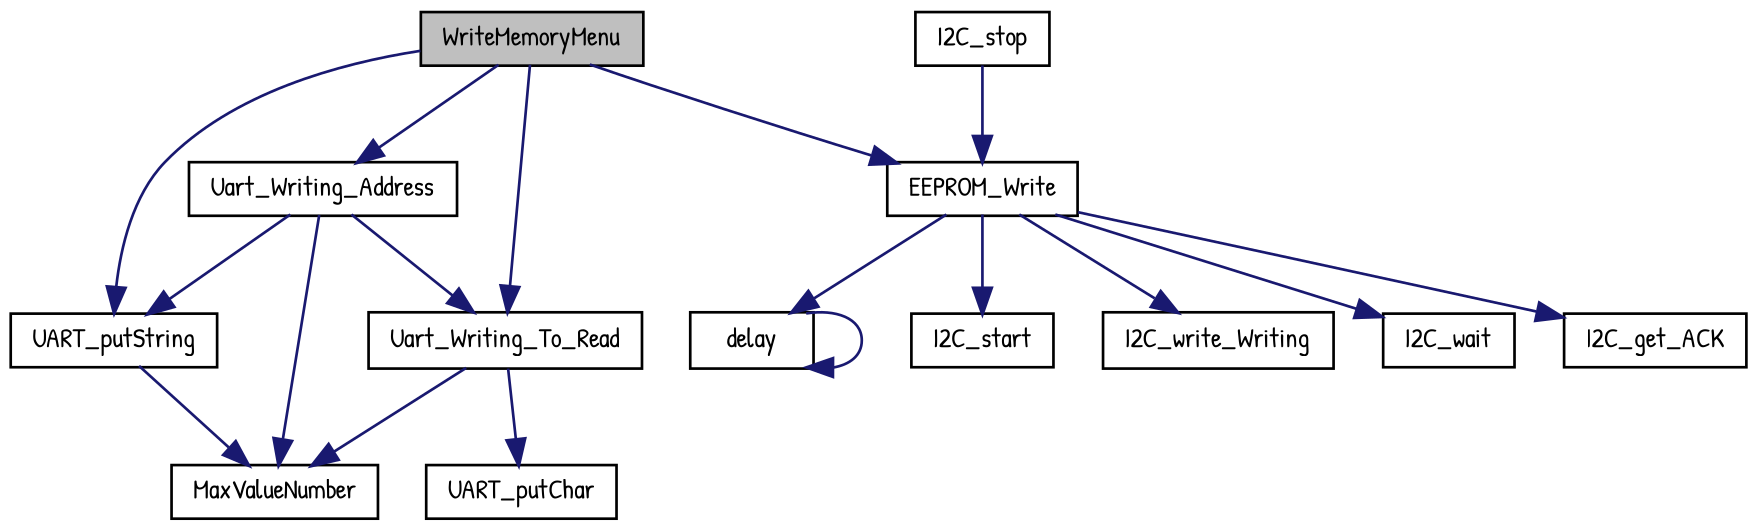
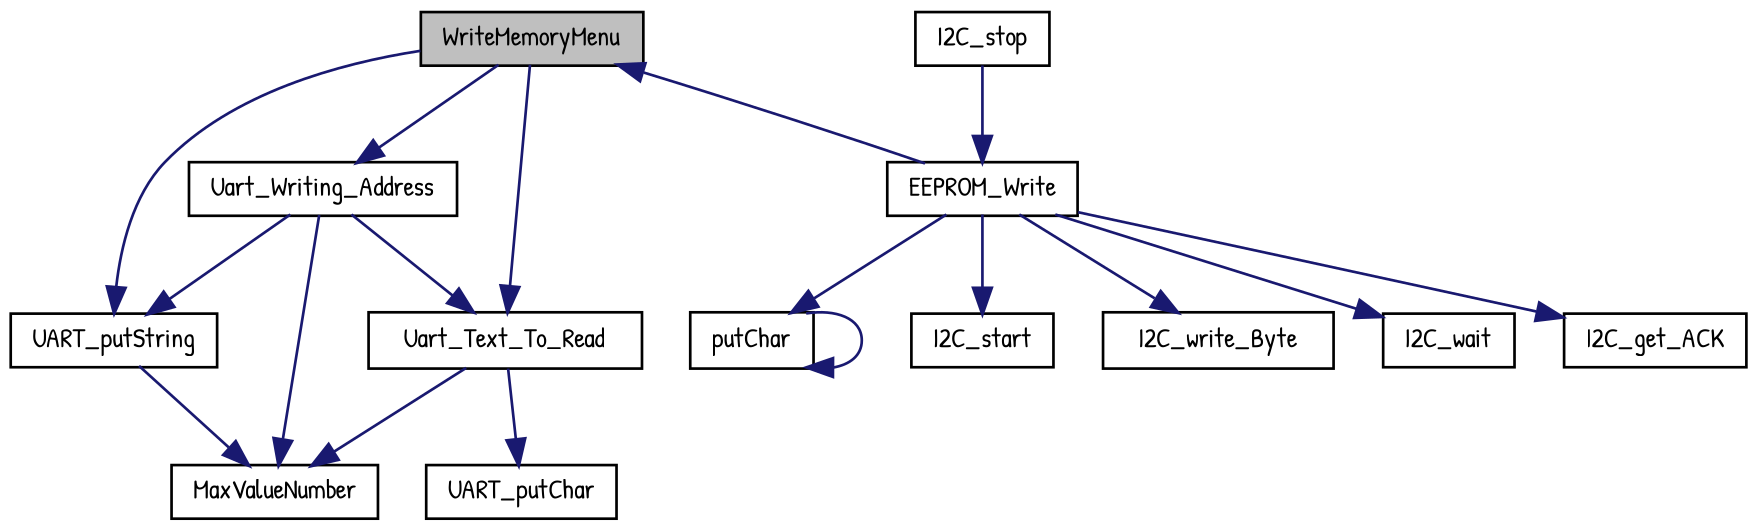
(730, 111) -> (785, 117)
(505, 340) -> (505, 340)
(752, 340) -> (752, 340)
(1218, 340) -> (1218, 340)
